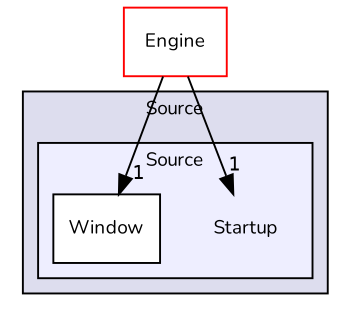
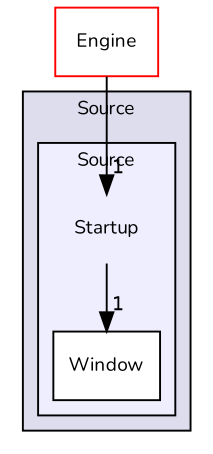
(144, 126) -> (107, 288)
